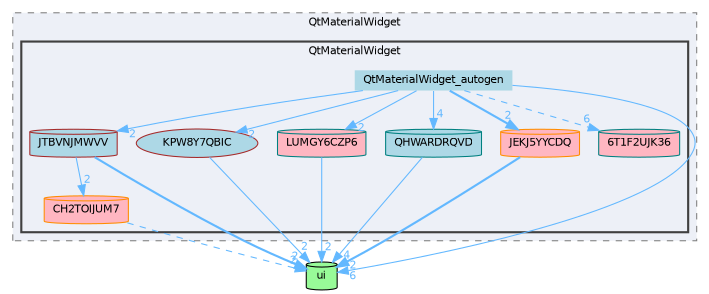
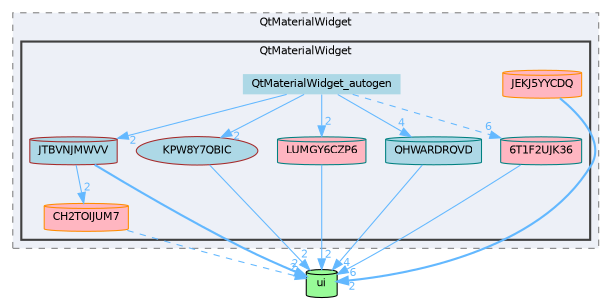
(479, 107) -> none
(628, 198) -> (435, 219)
